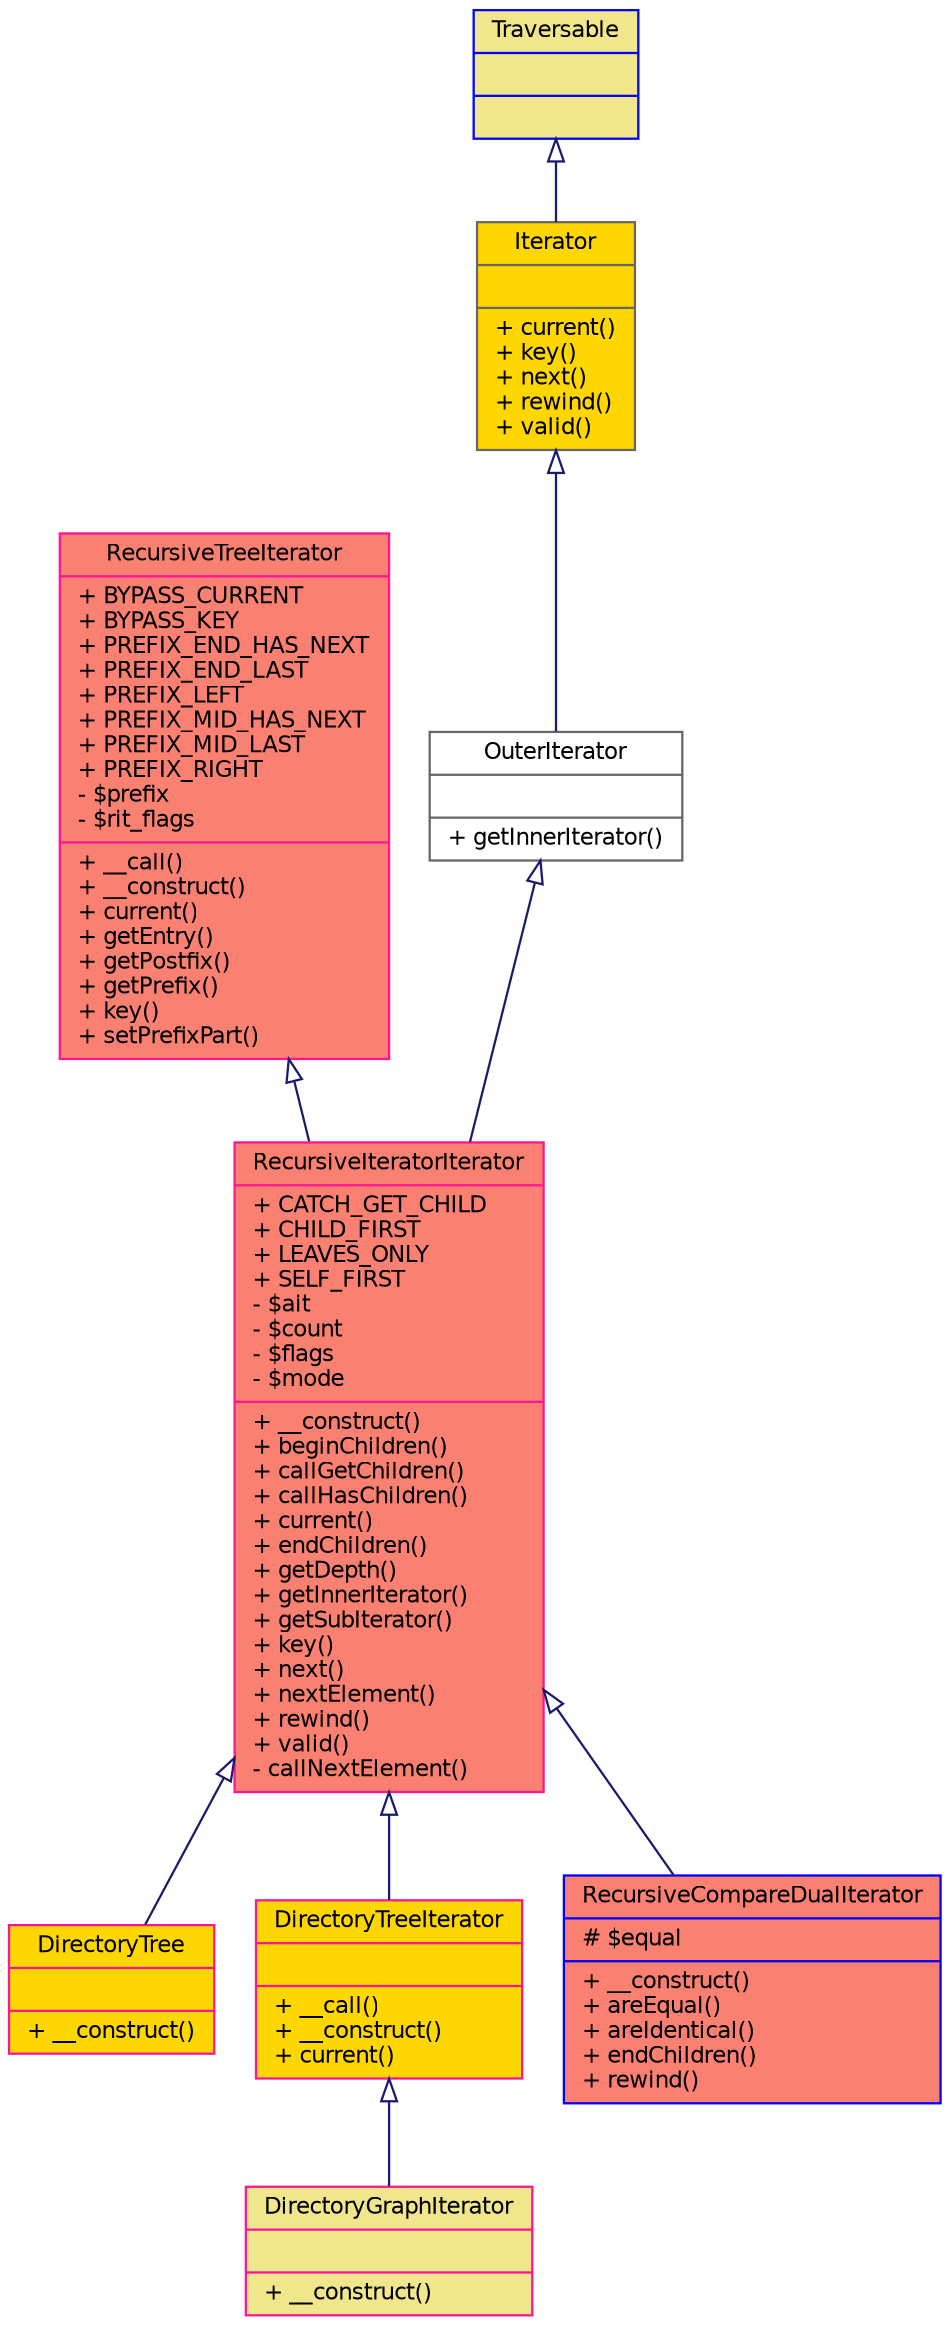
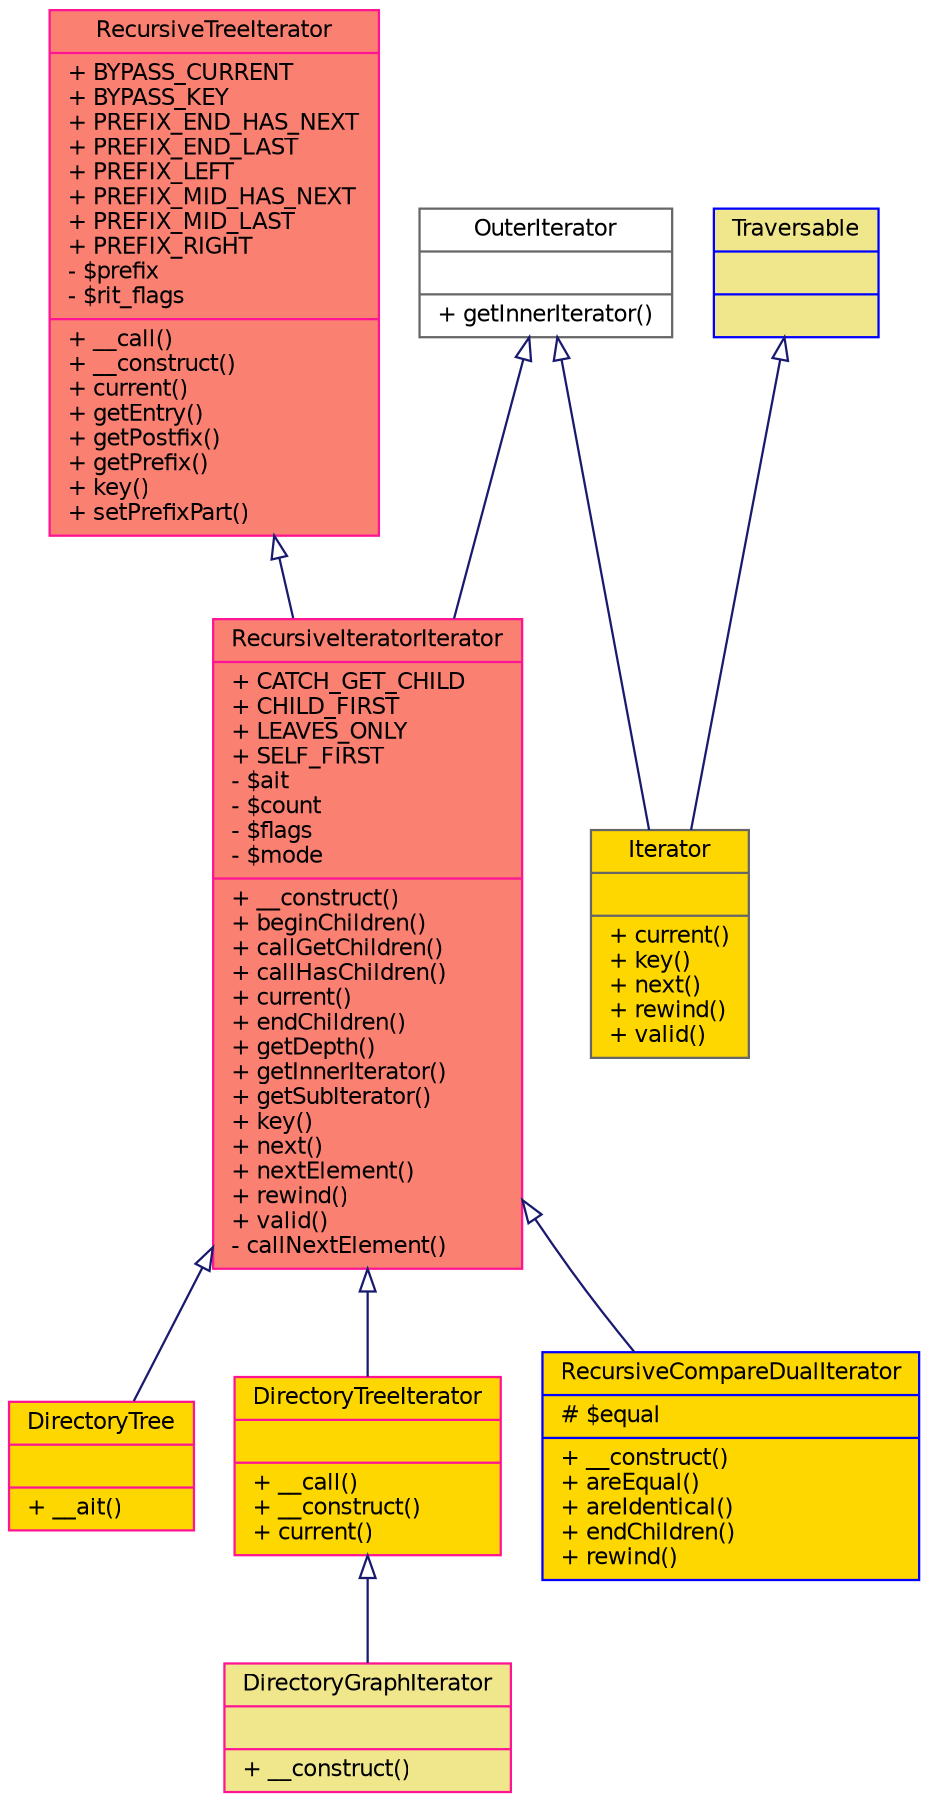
(556, 603) -> (605, 595)
(752, 1989) -> (731, 1466)
(112, 2031) -> (76, 1508)
